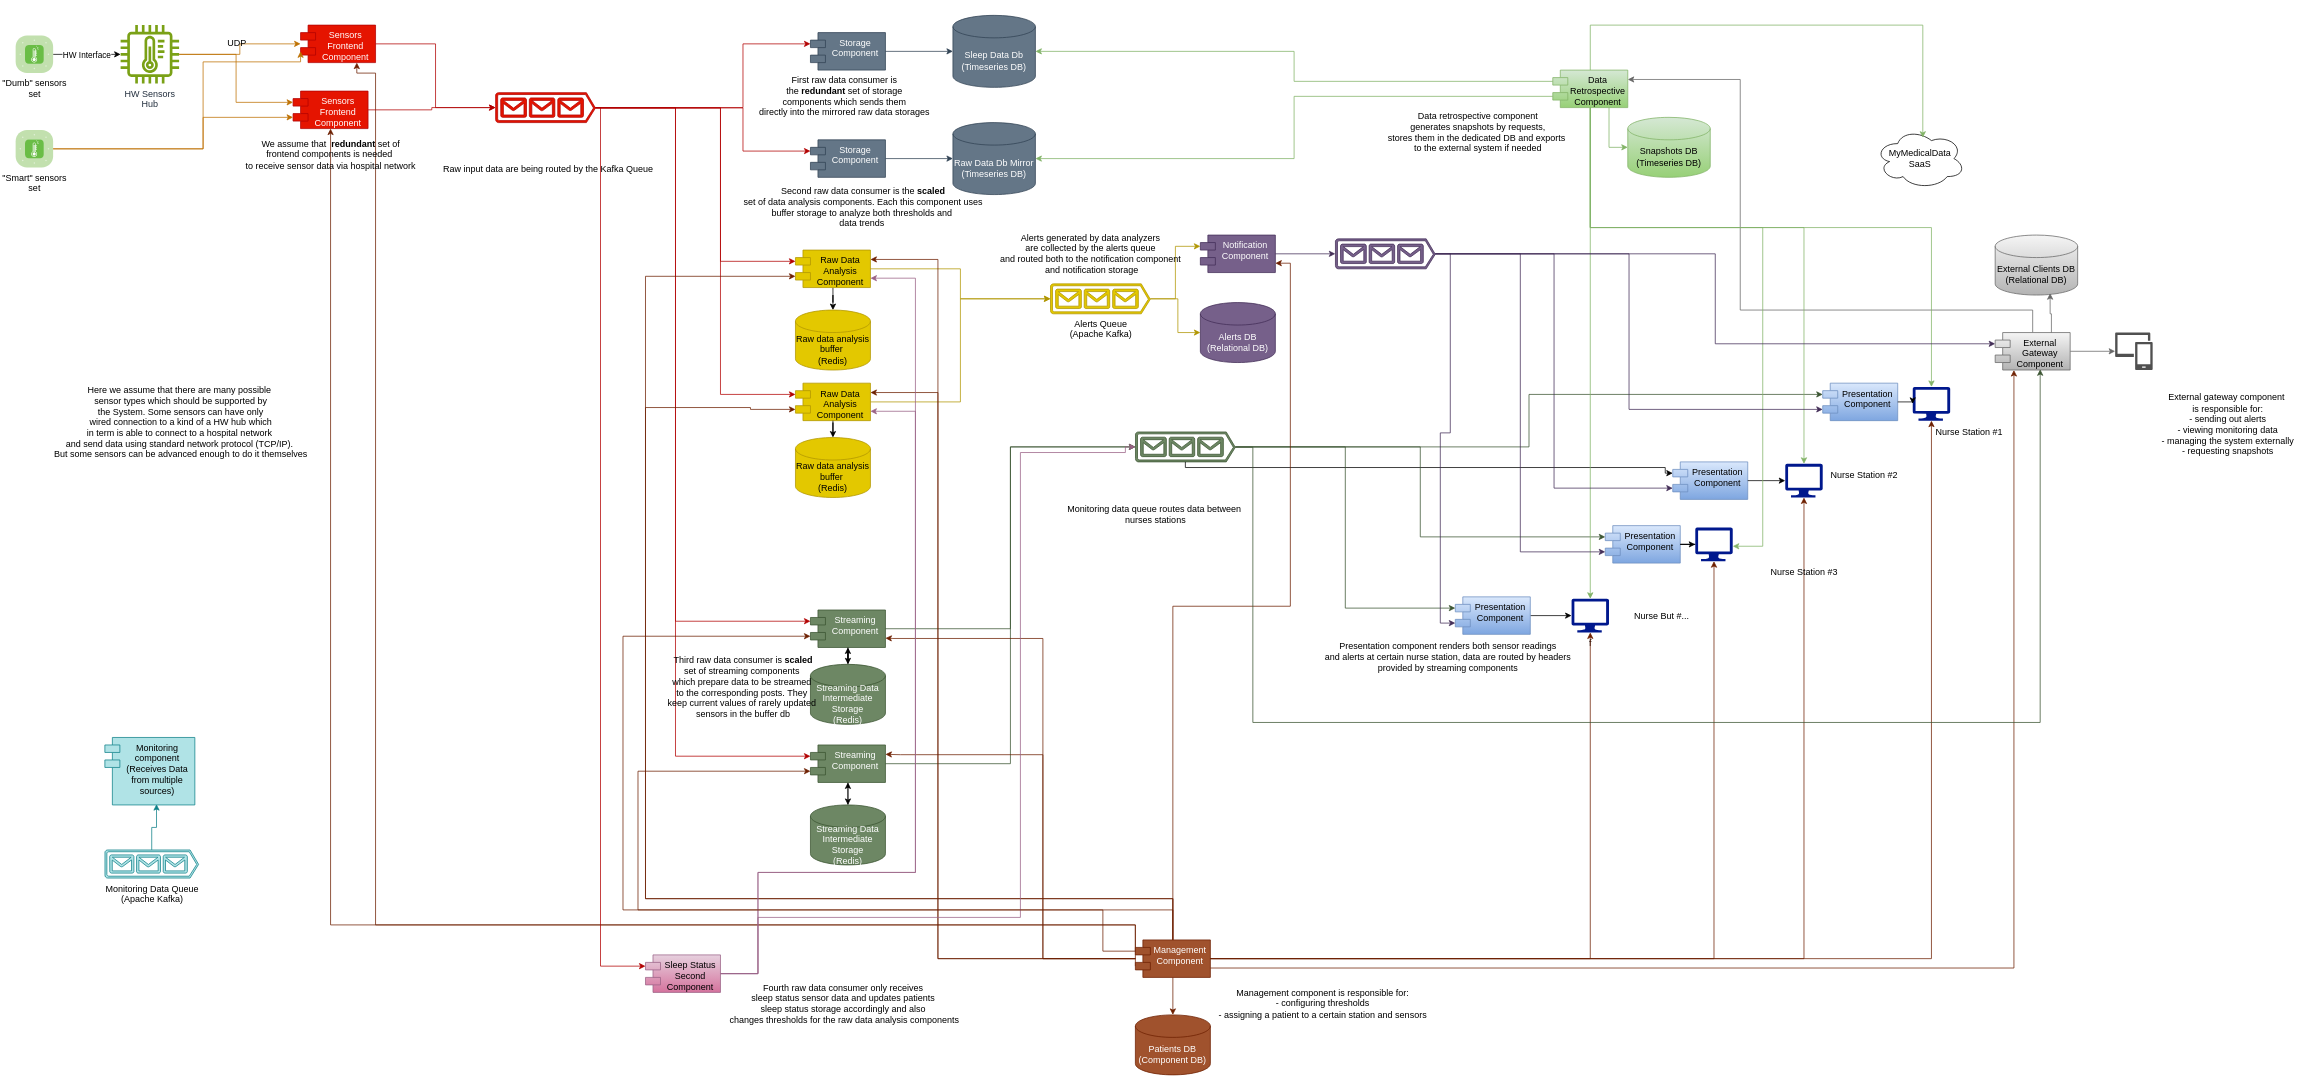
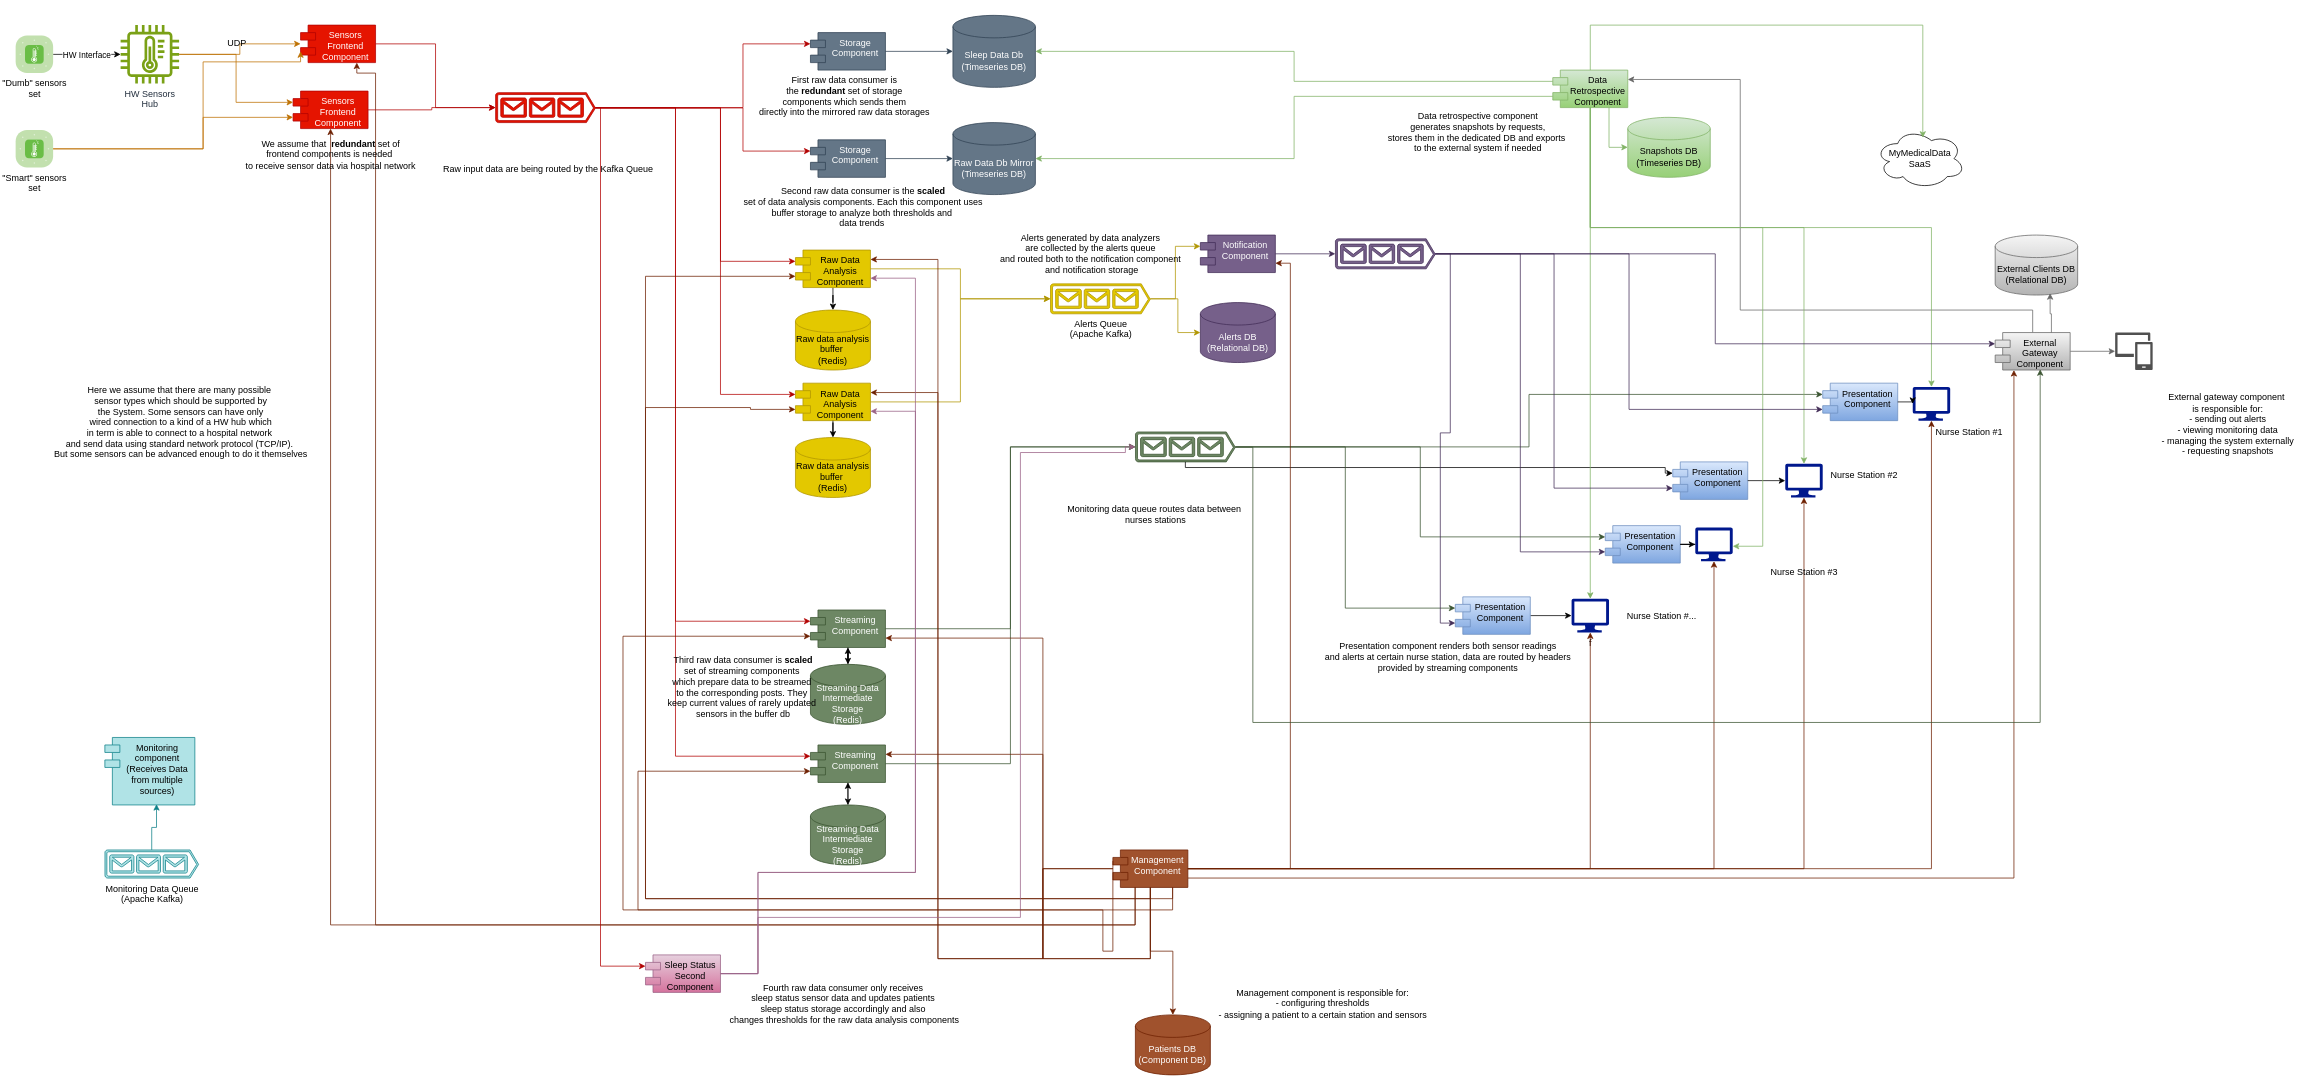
(1662, 616) -> (1662, 616)
(1173, 959) -> (1150, 869)
